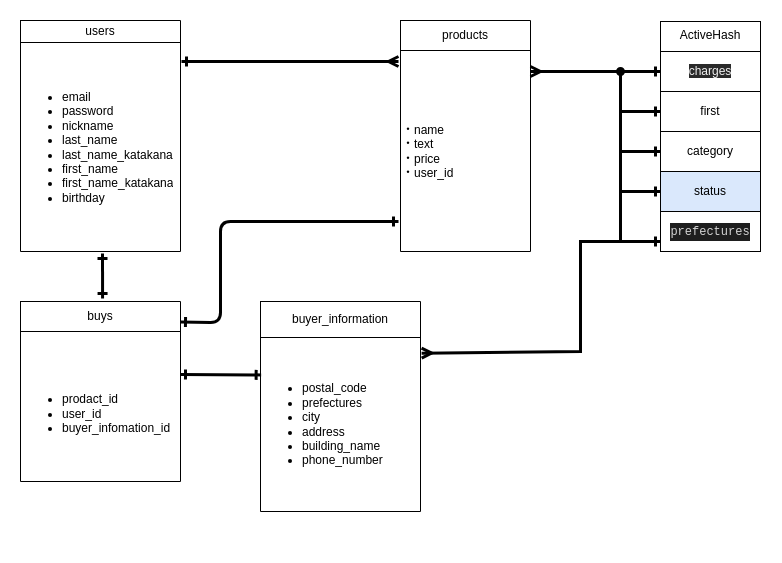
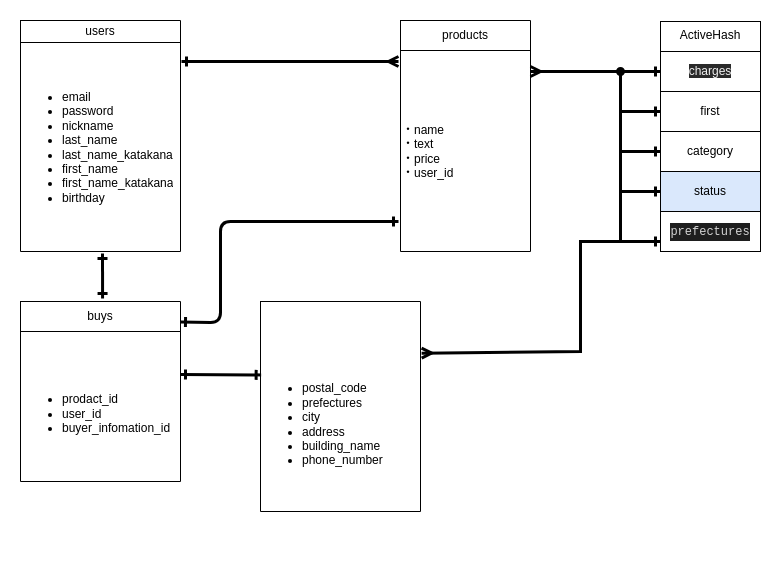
(341, 320) -> none
